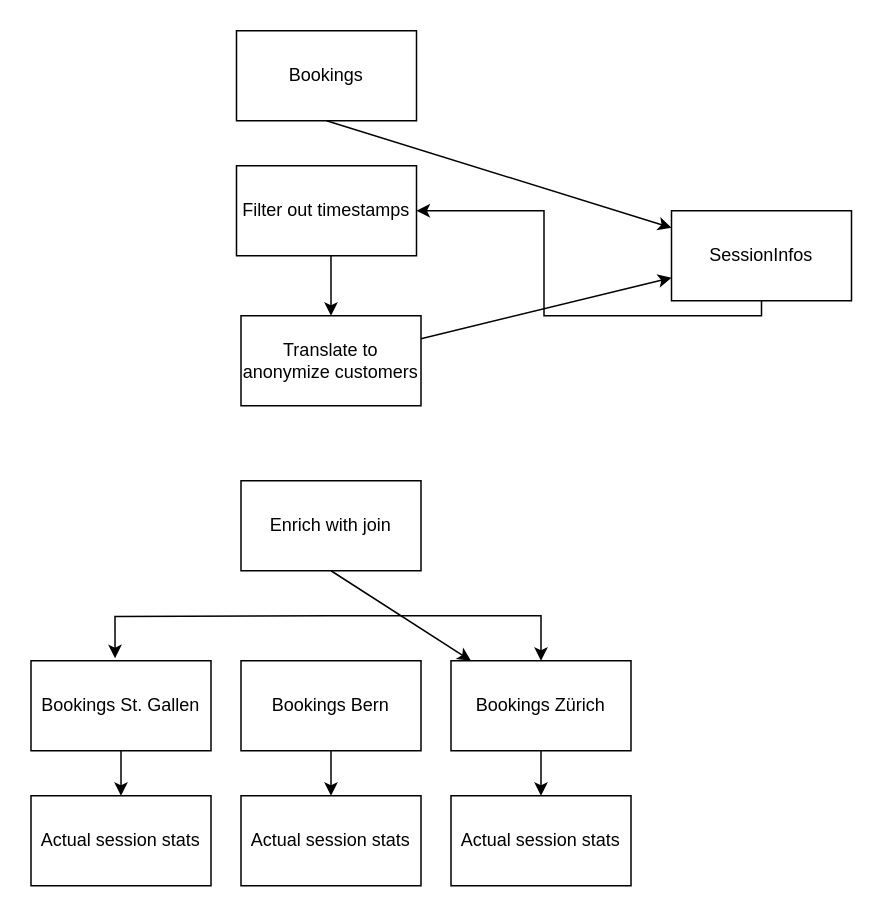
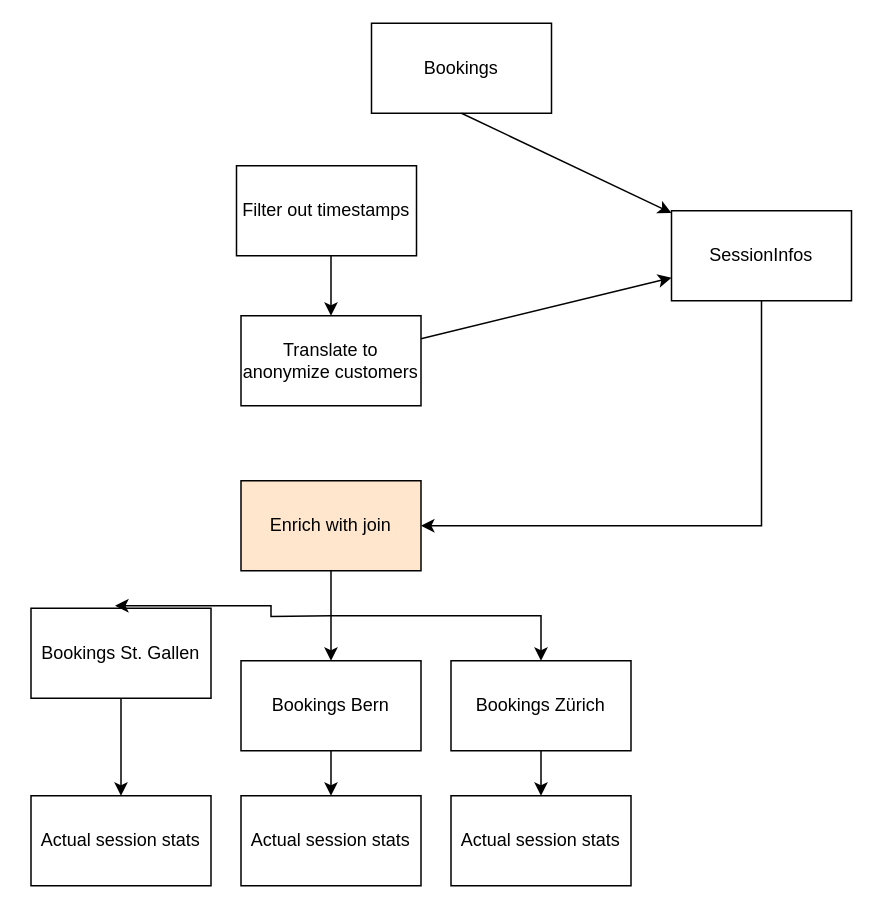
(326, 76) -> (461, 68)
(544, 315) -> (703, 526)
(331, 526) -> (331, 526)
(364, 592) -> (331, 611)
(121, 706) -> (121, 653)
